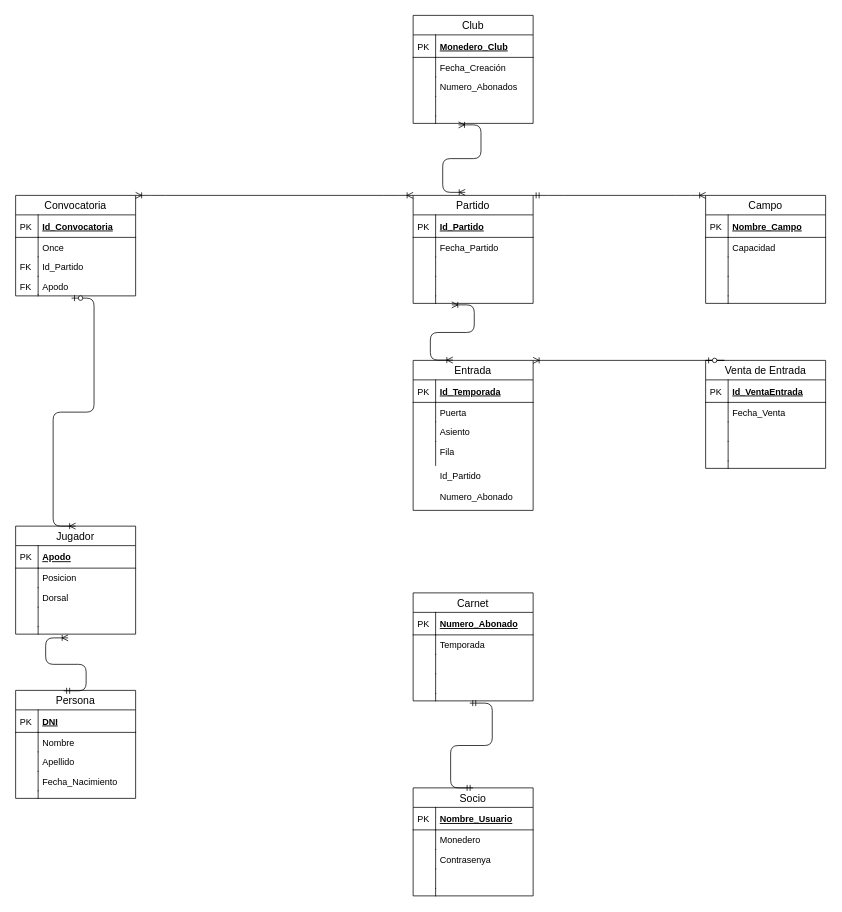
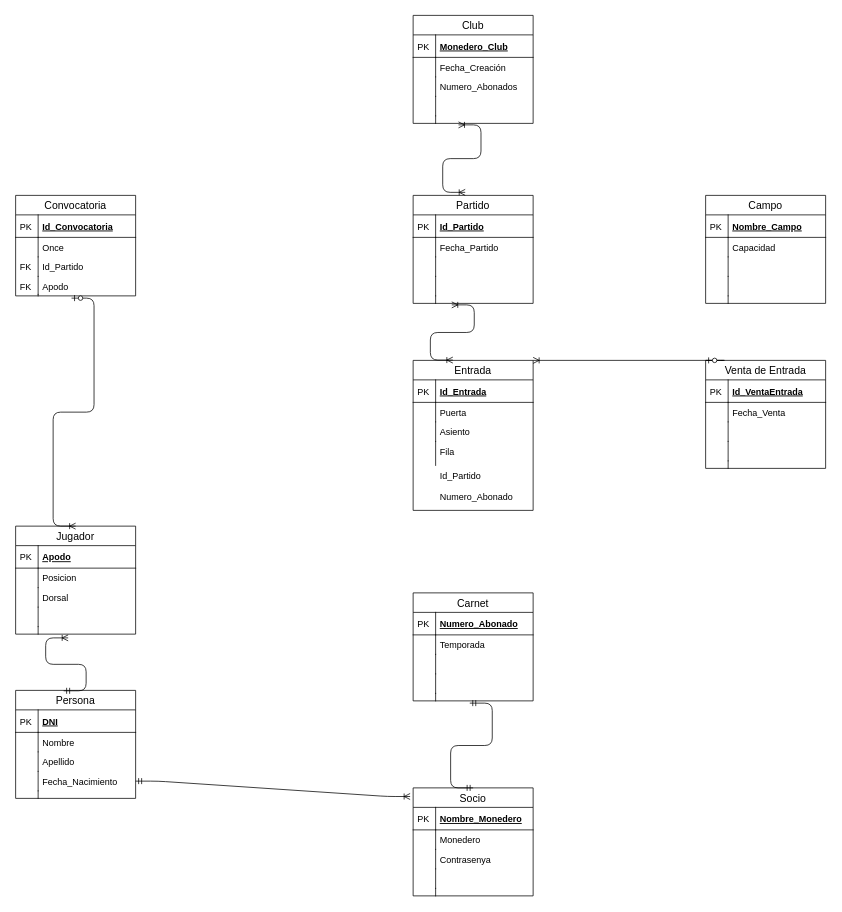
(274, 195) -> none
(619, 195) -> none
(470, 392) -> (465, 392)
none -> (273, 789)
(474, 819) -> (477, 819)
